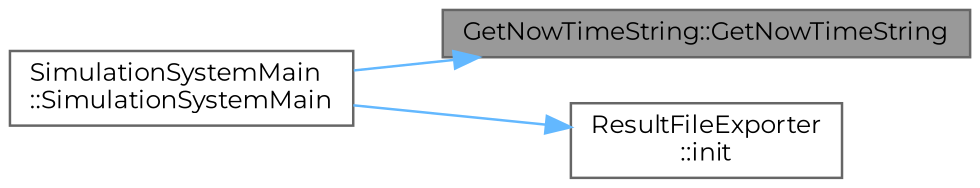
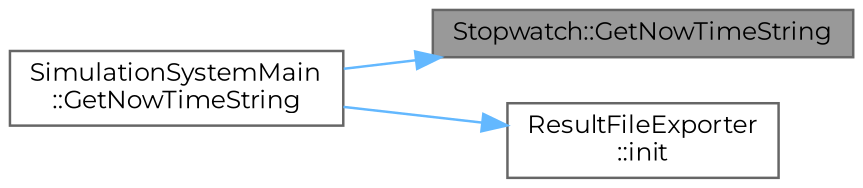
(706, 34) -> (643, 34)
(182, 88) -> (177, 88)
